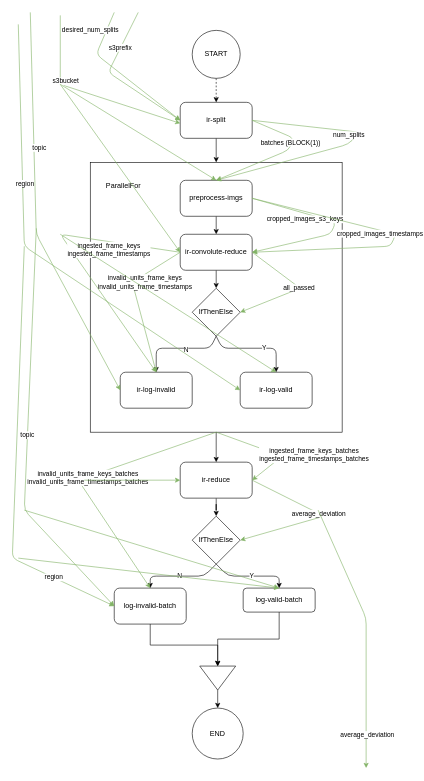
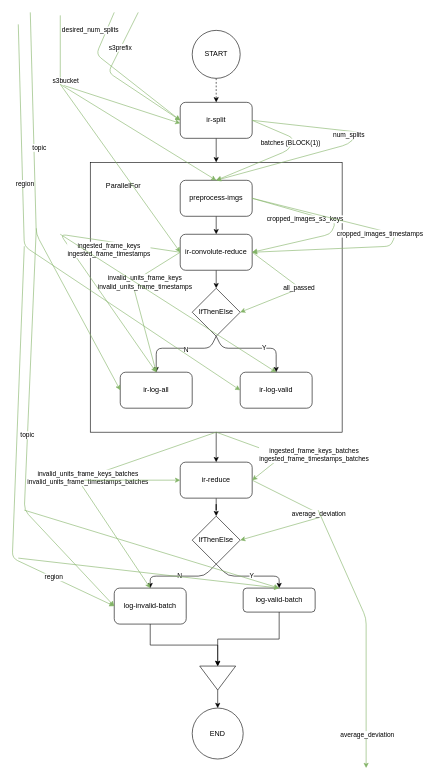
(156, 390) -> (156, 390)
